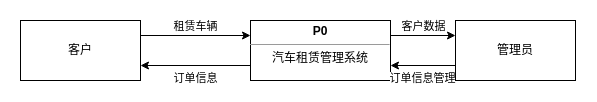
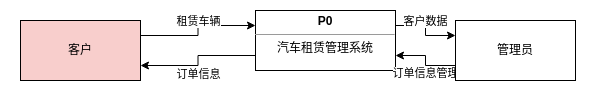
(81, 51) -> (81, 51)
(321, 51) -> (326, 41)
